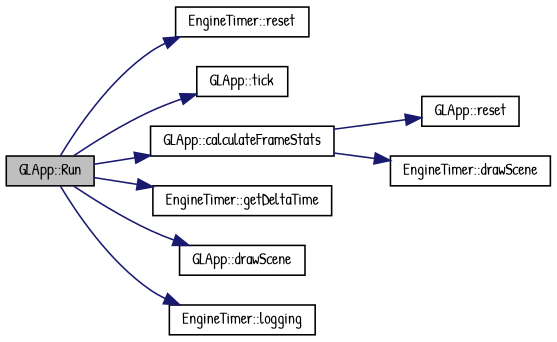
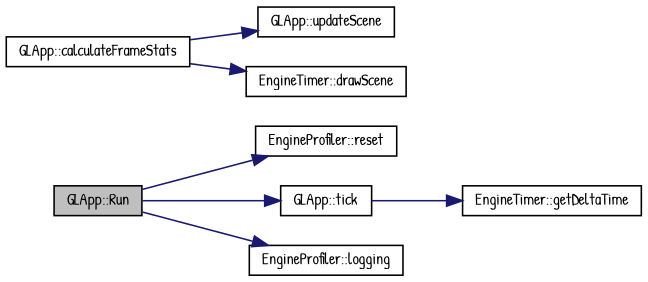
(242, 22) -> (326, 141)
(470, 111) -> (326, 22)
(115, 161) -> none
(116, 181) -> (409, 201)
(242, 260) -> none
(242, 320) -> (326, 260)
